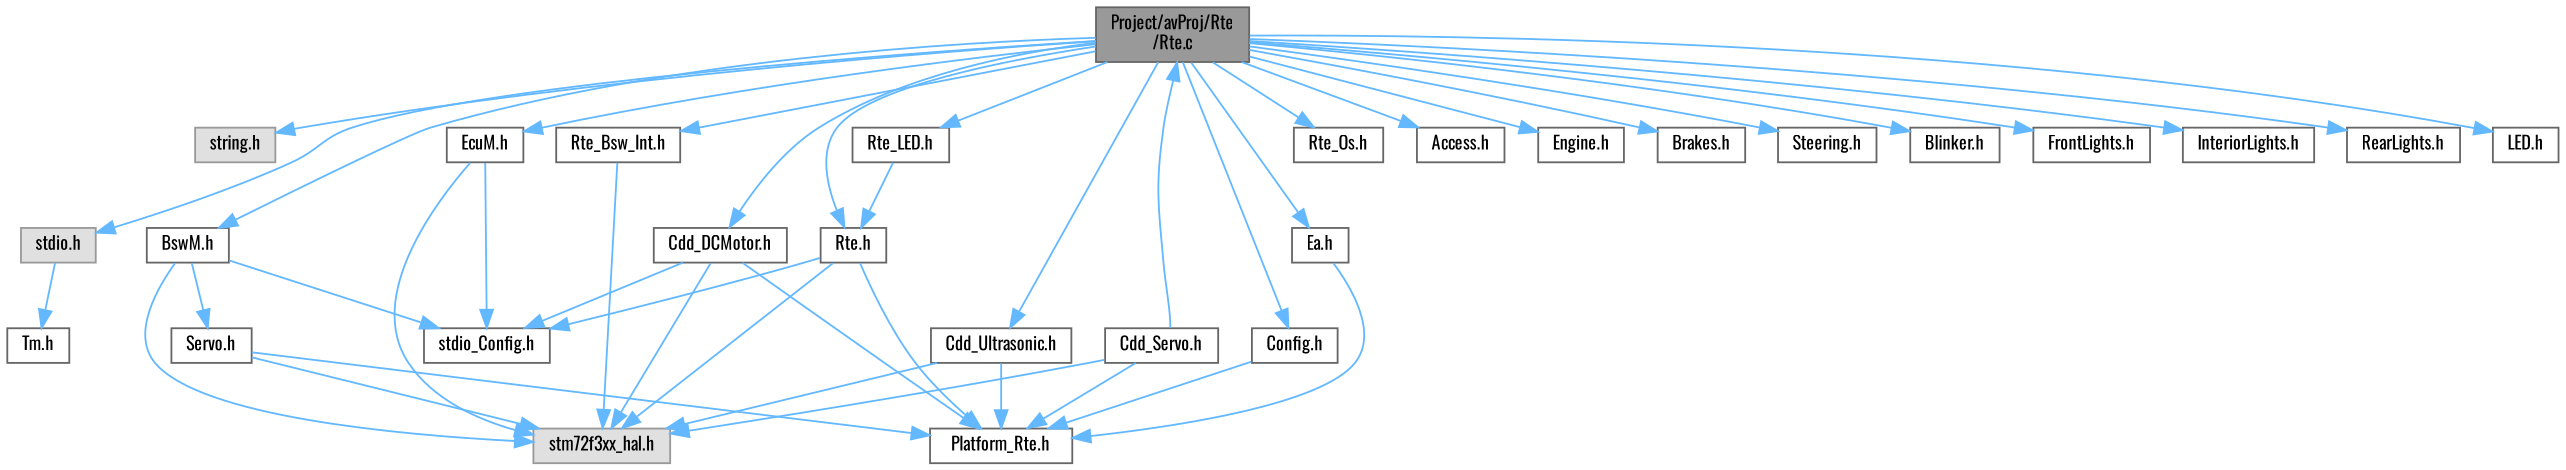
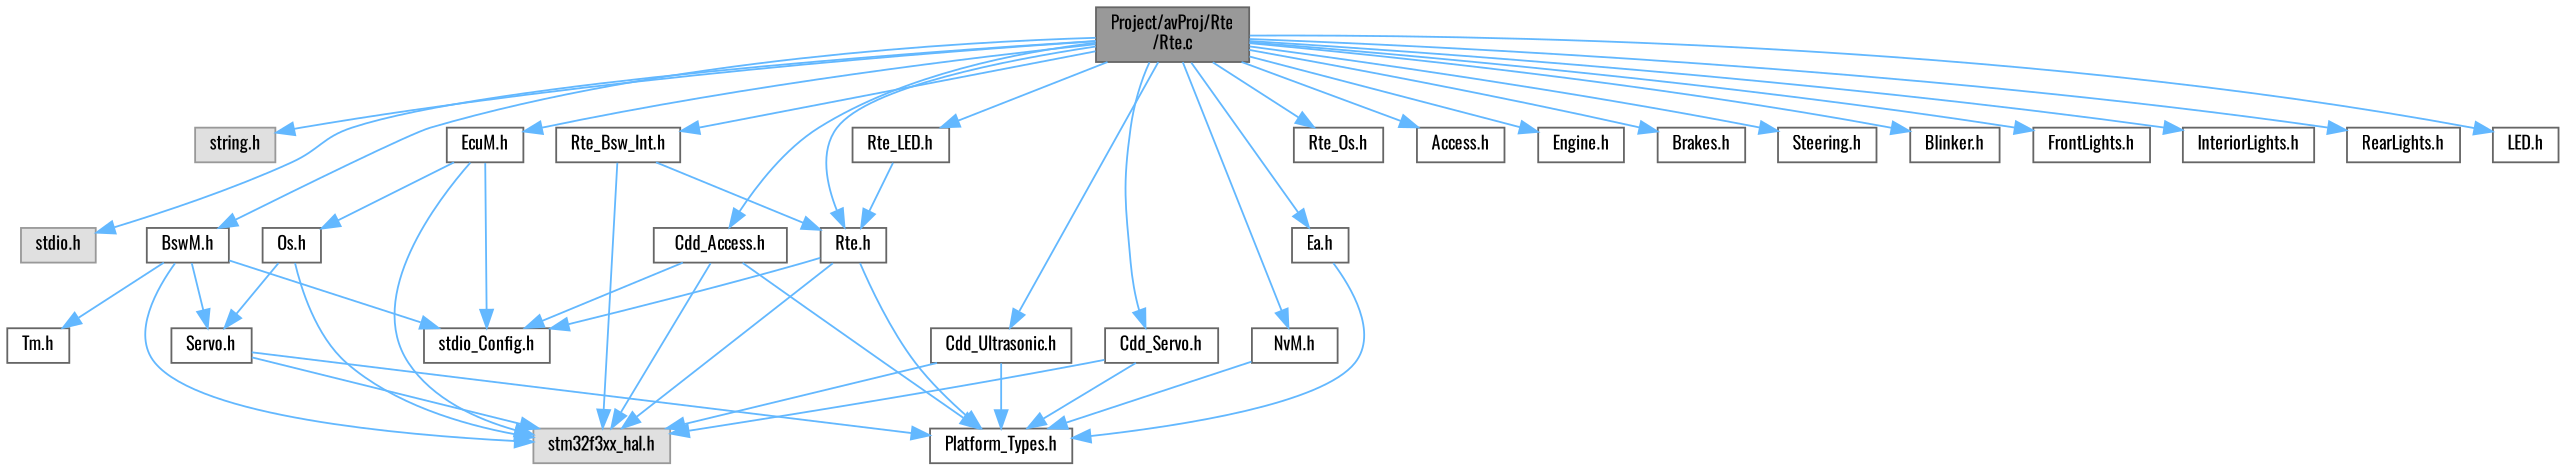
none -> (730, 193)
(1159, 204) -> (1126, 185)
none -> (292, 245)
(720, 245) -> (720, 245)
(50, 286) -> (121, 290)
(1295, 346) -> (1295, 346)
(602, 446) -> (602, 446)
(1001, 446) -> (1001, 446)
